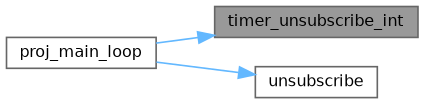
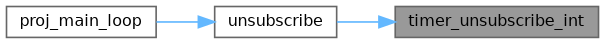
(177, 40) -> (358, 22)
